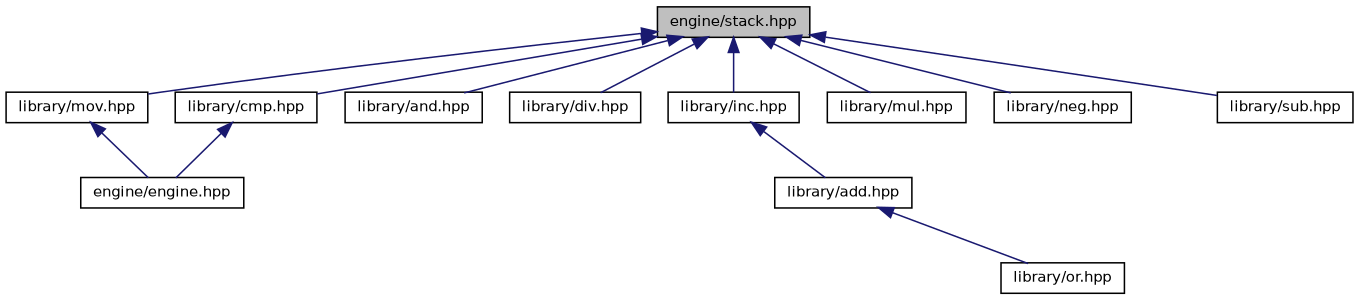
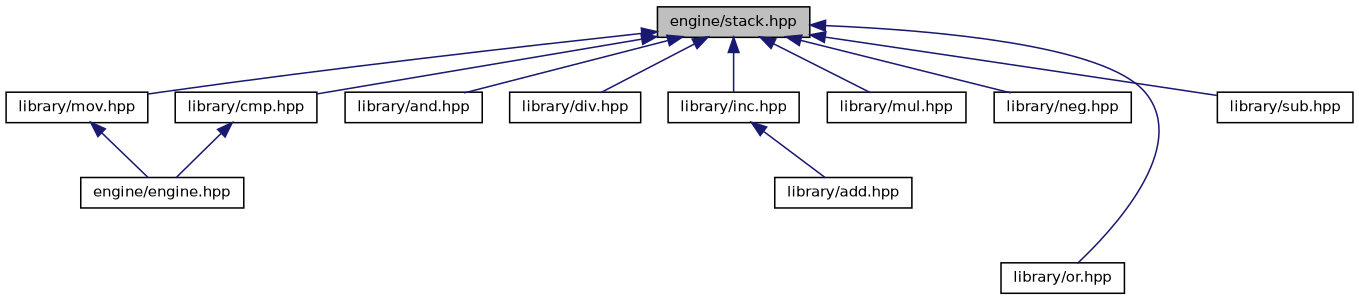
(960, 238) -> (1089, 61)
